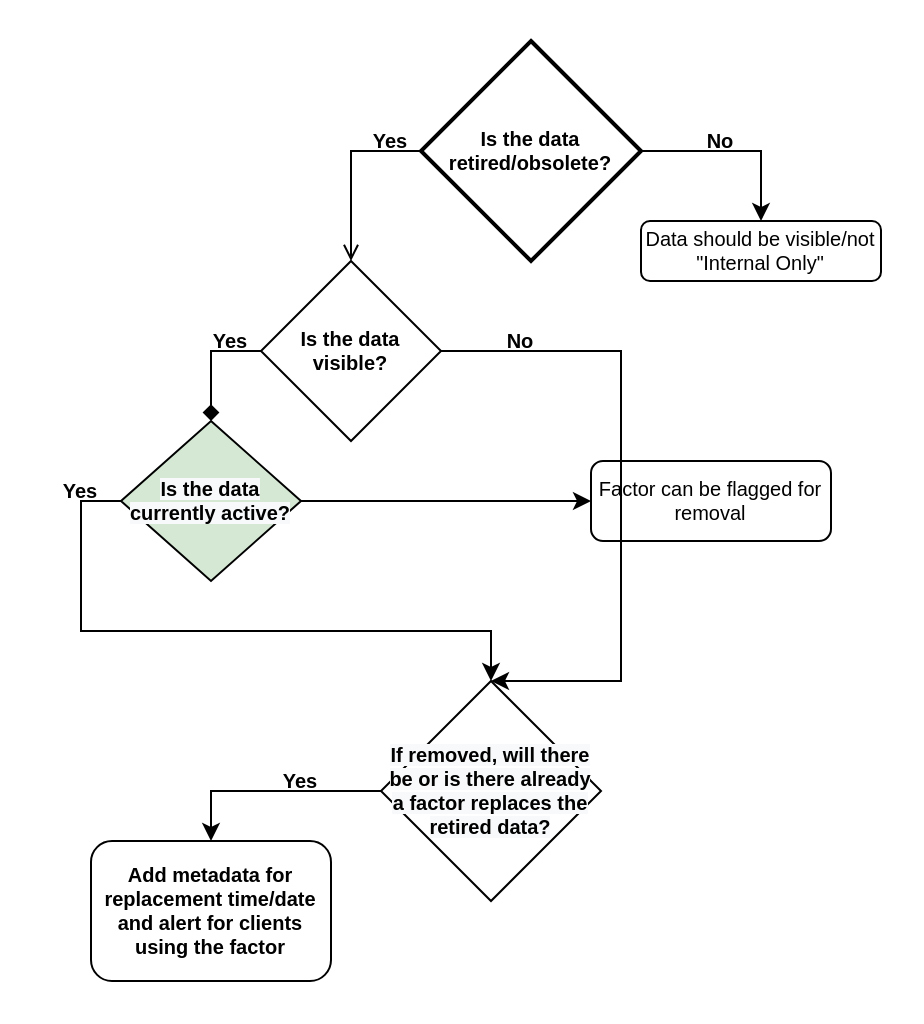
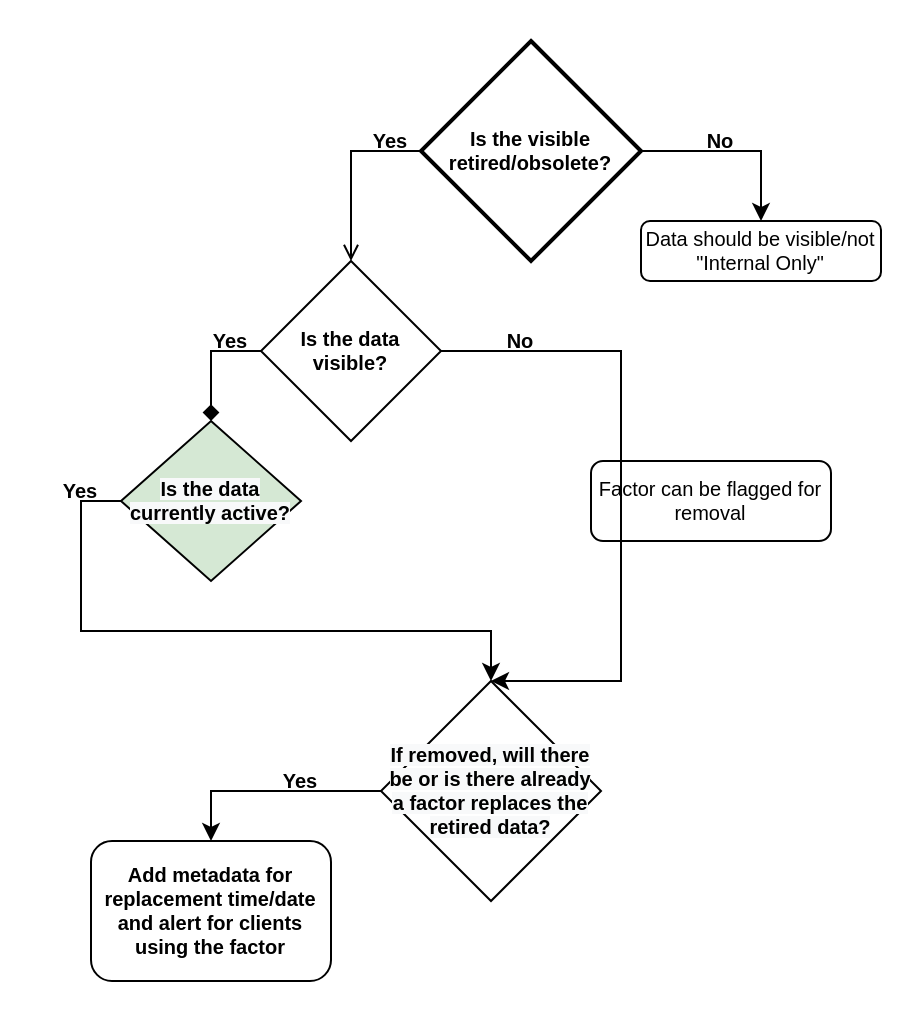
(531, 151) -> (531, 151)
(439, 501) -> none
